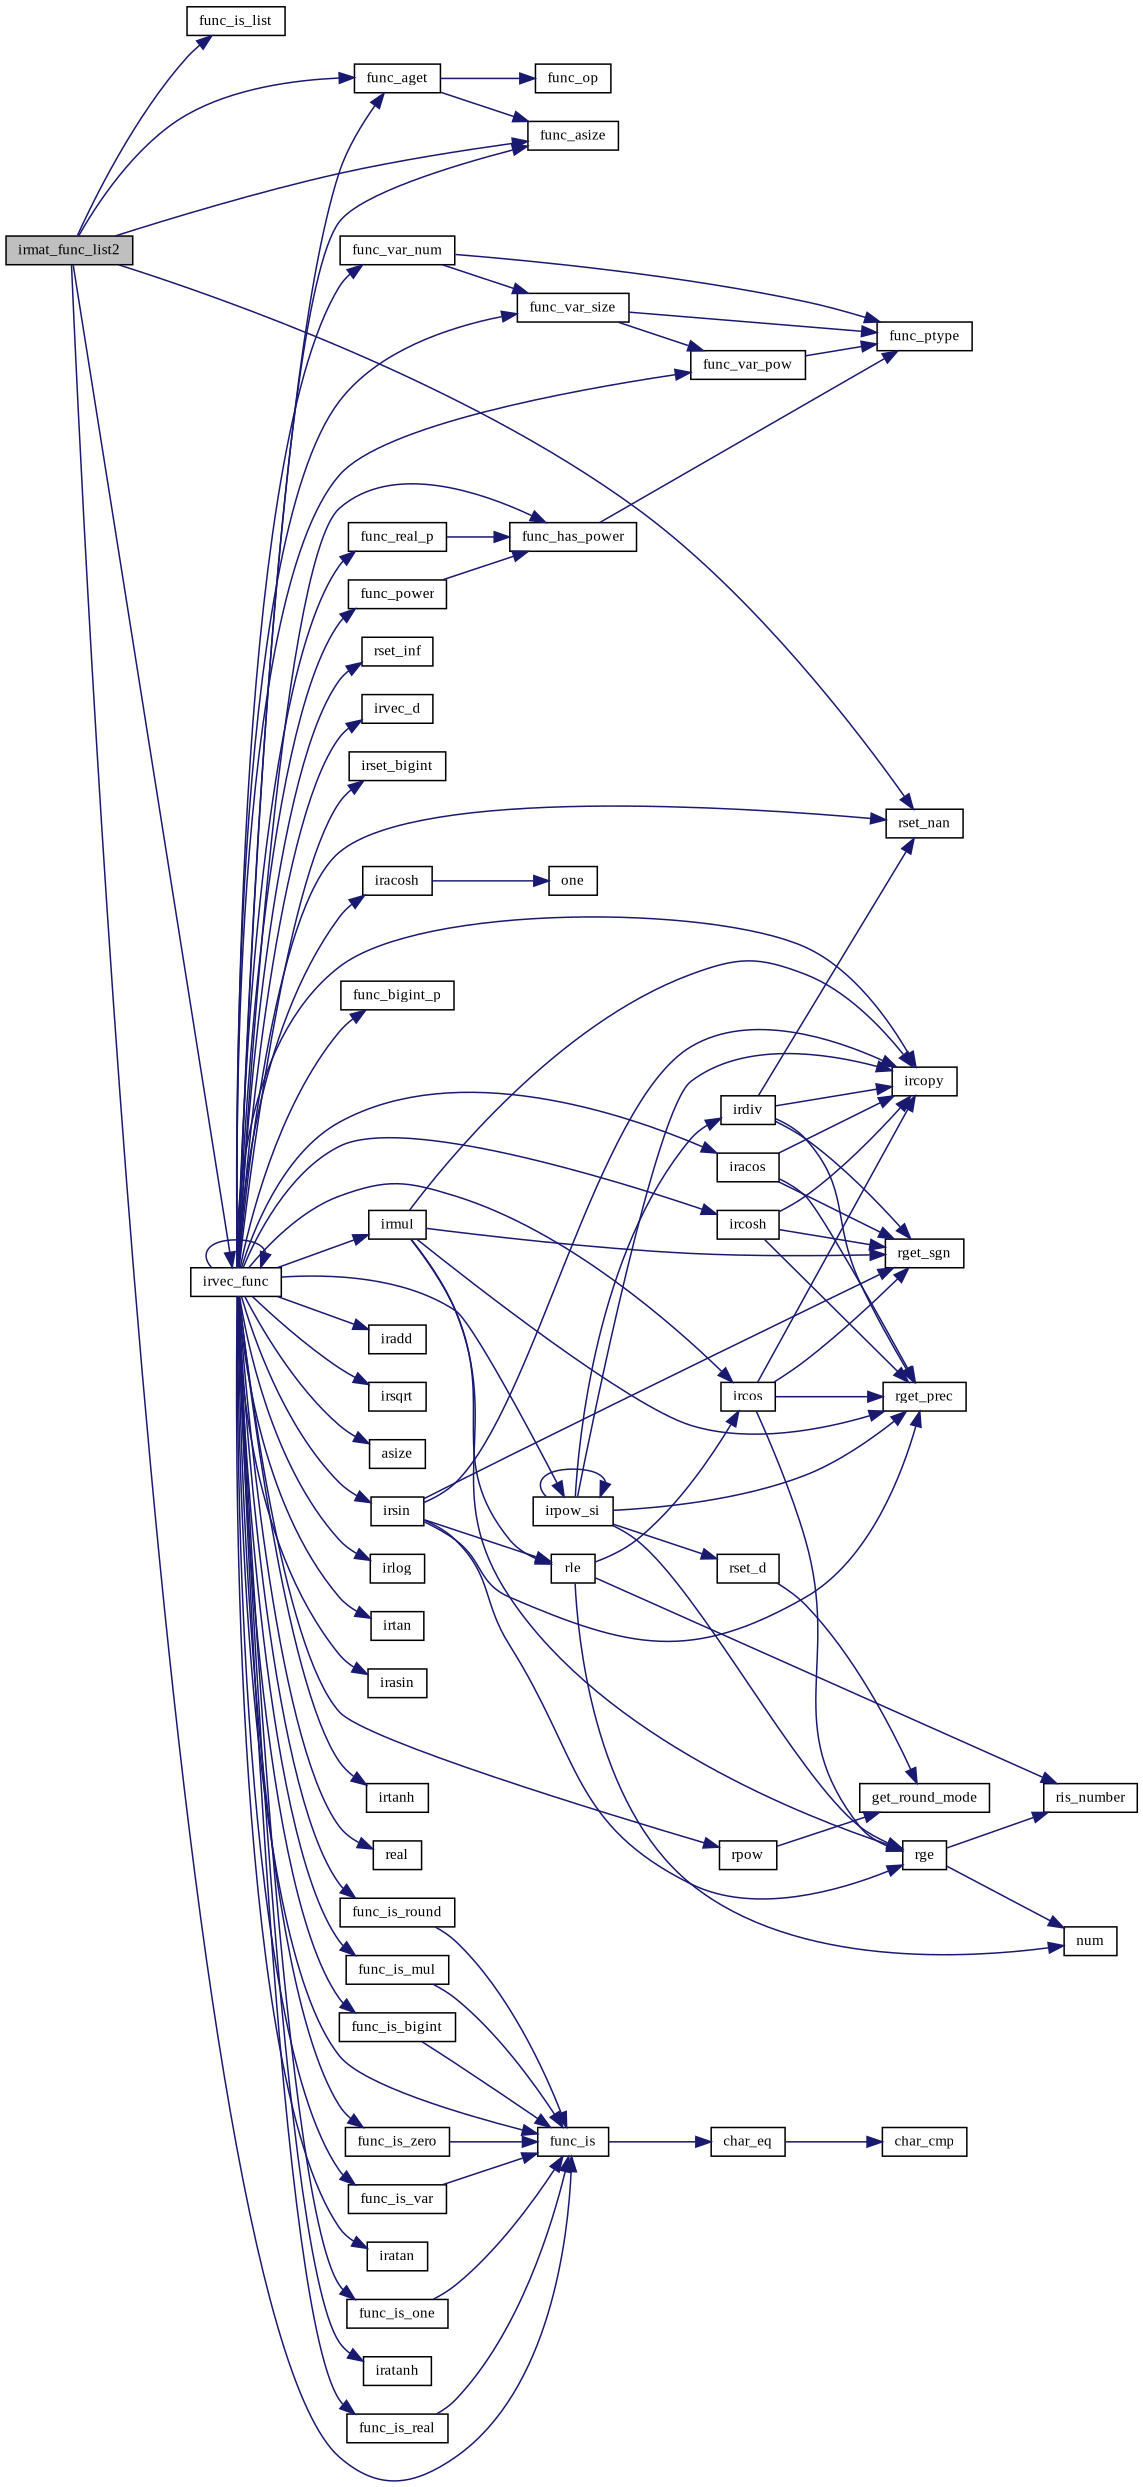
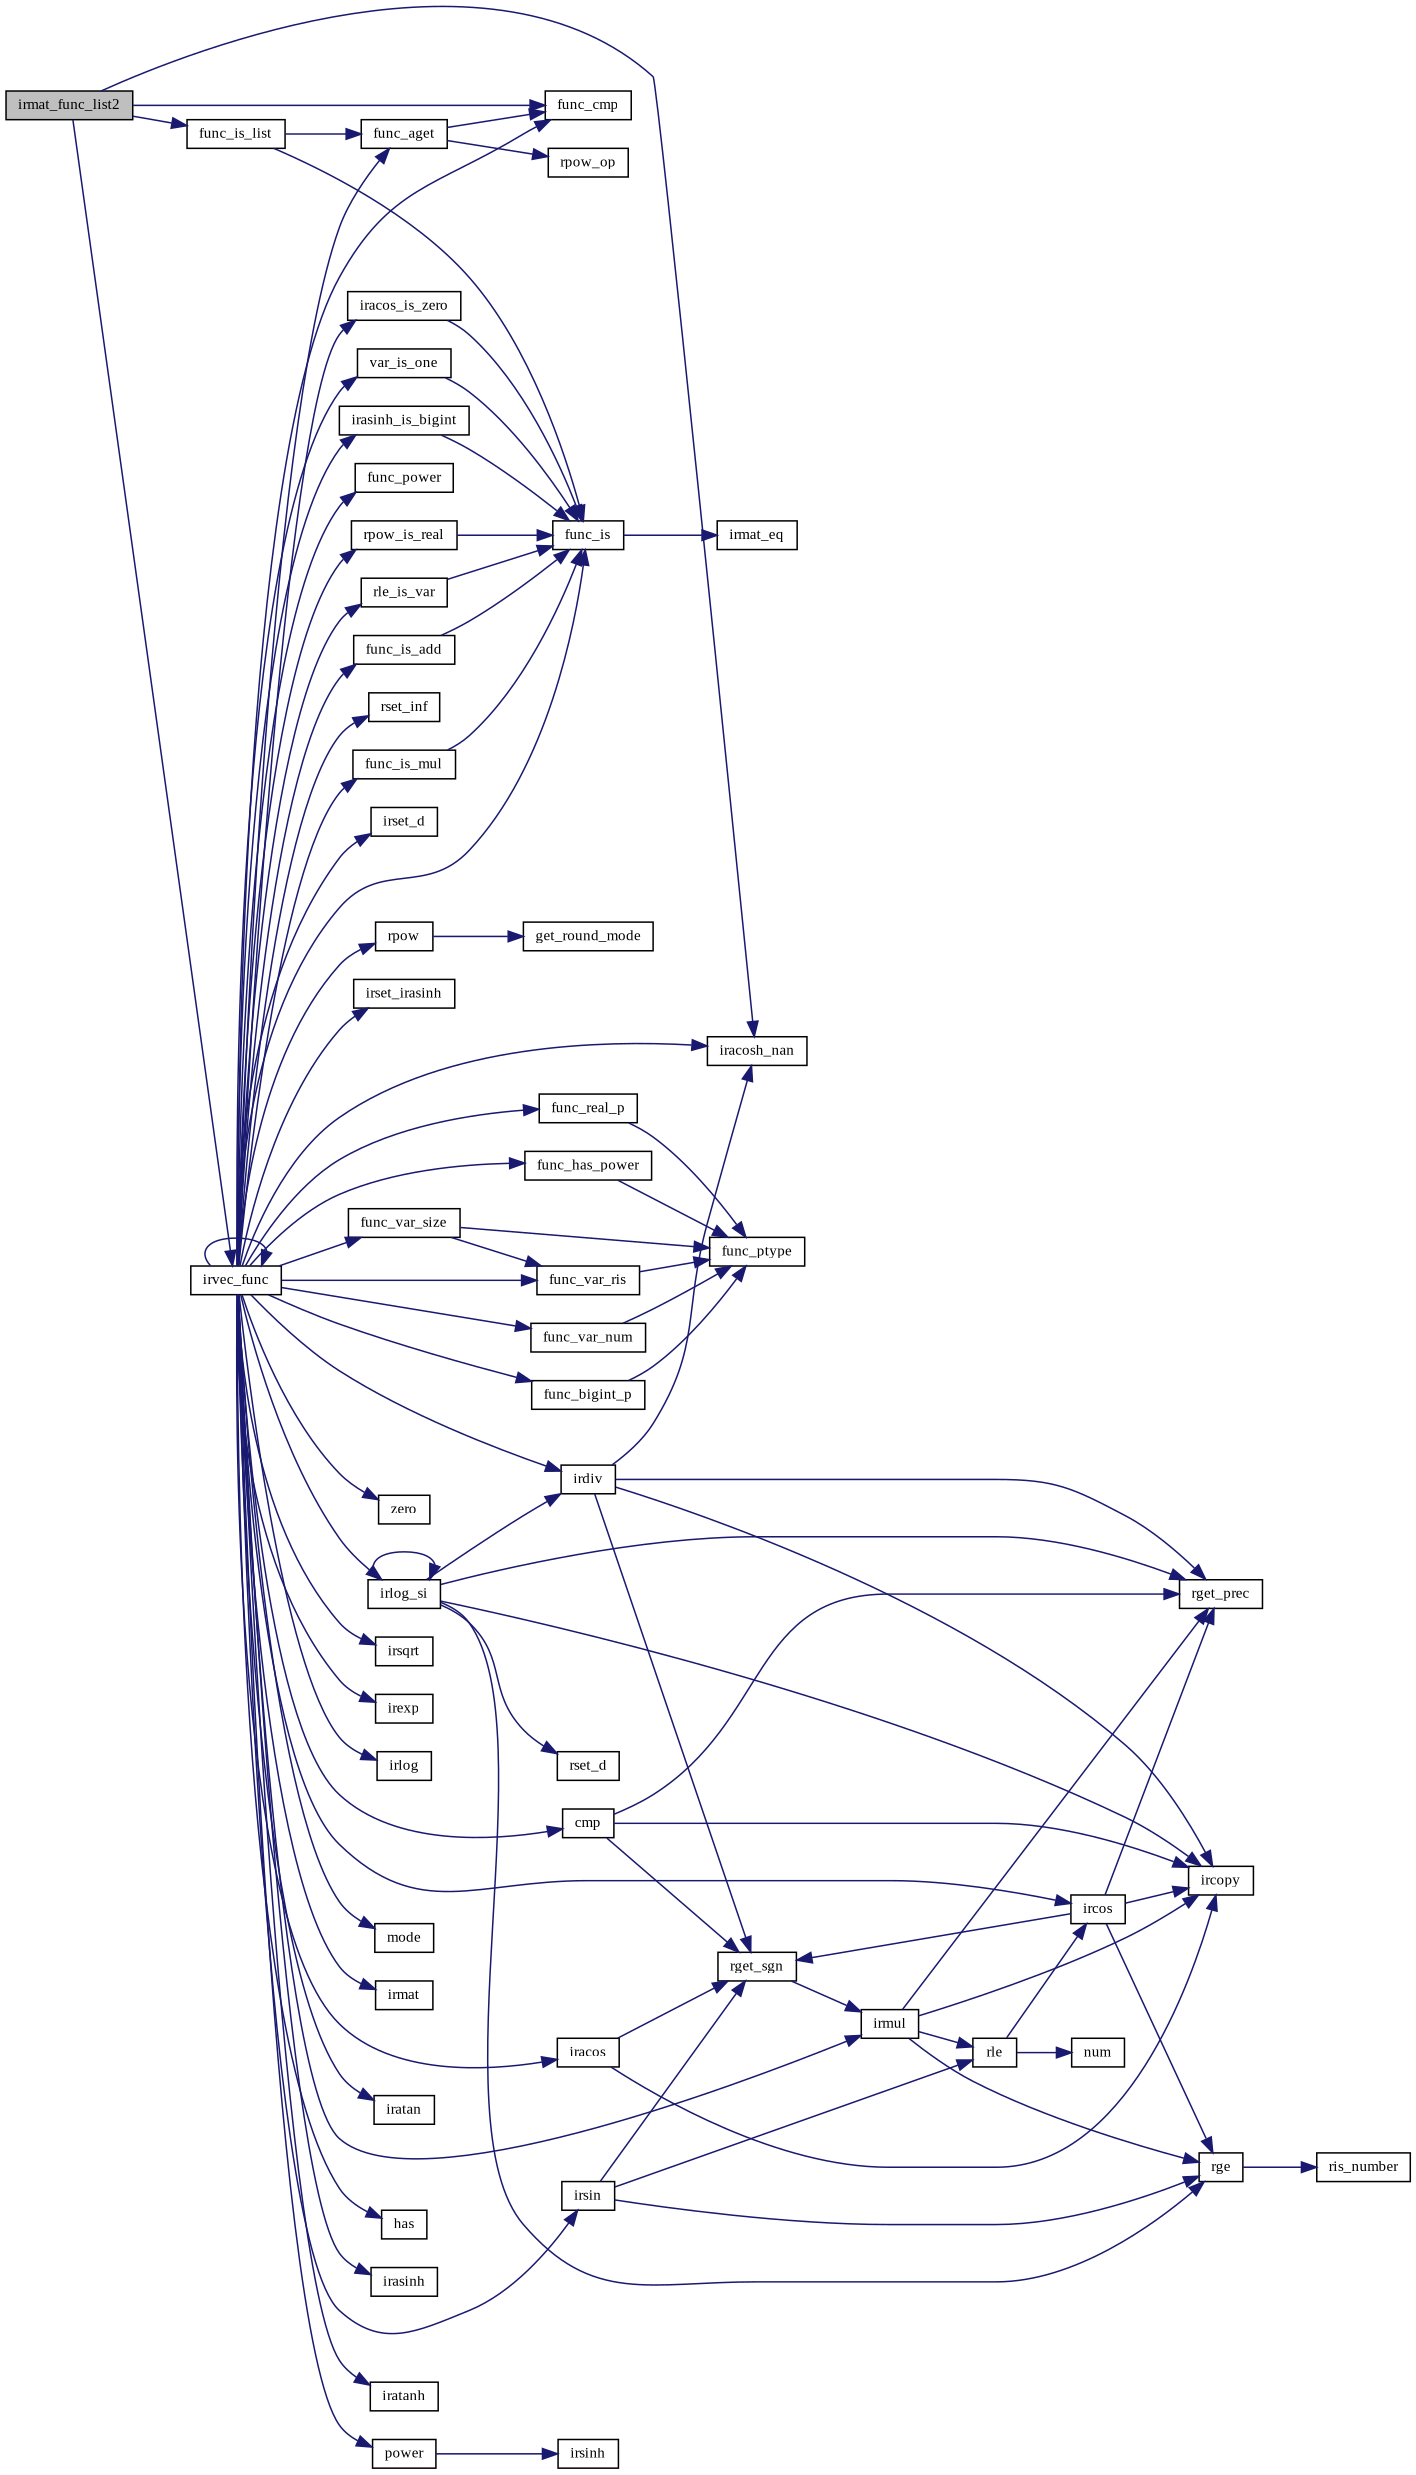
(573, 78) -> (588, 163)
(184, 117) -> (316, 134)
(573, 136) -> (588, 105)
(478, 277) -> none
(748, 365) -> (588, 1280)
(470, 537) -> (688, 1168)
(478, 568) -> none
(397, 709) -> (404, 822)
(397, 766) -> (404, 994)
(925, 824) -> (757, 1051)
(397, 881) -> (404, 2454)
(573, 881) -> (588, 2454)
(481, 924) -> (388, 1399)
(590, 1202) -> none
(748, 1225) -> (588, 1823)
(827, 1228) -> none
(647, 1251) -> (819, 1993)
(397, 1339) -> (404, 1510)
none -> (675, 1348)
(397, 1454) -> (404, 1709)
(573, 1511) -> (404, 1594)
(164, 1594) -> (475, 285)
(397, 1626) -> (404, 1938)
(704, 1638) -> none
(855, 1668) -> none
(397, 1683) -> (404, 1995)
(830, 1683) -> none
(397, 1798) -> (404, 2224)
(397, 1855) -> (404, 2282)
(999, 1893) -> none
(397, 1913) -> (404, 650)
(397, 2027) -> (404, 421)
(397, 2142) -> (404, 306)
(748, 2142) -> (757, 535)
(925, 2142) -> none
(397, 2199) -> (404, 592)
(397, 2314) -> (404, 363)
(397, 2428) -> (404, 535)
